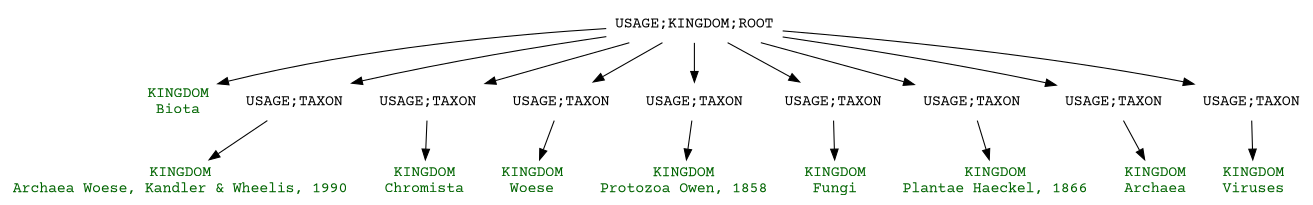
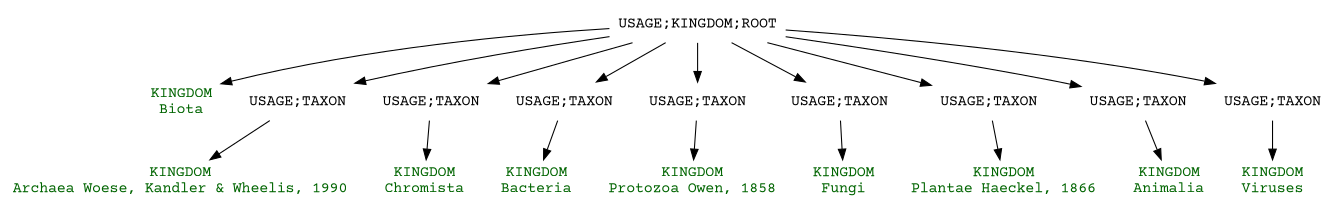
(532, 180) -> (537, 180)
(1155, 180) -> (1169, 180)
